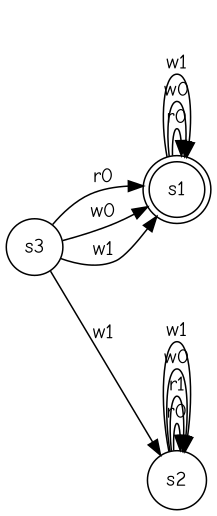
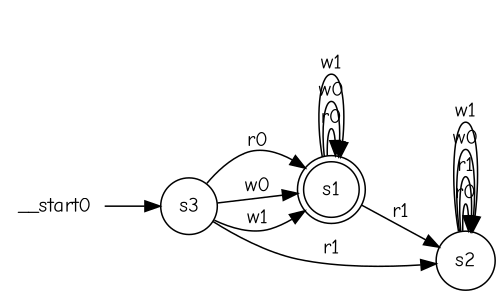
none -> (55, 206)
none -> (394, 222)
(103, 333) -> (331, 248)
